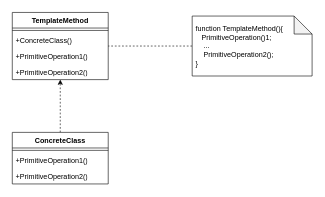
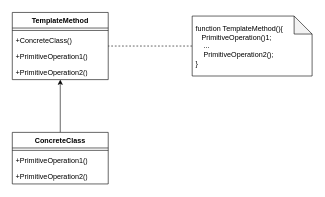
(60, 109) -> (60, 109)
